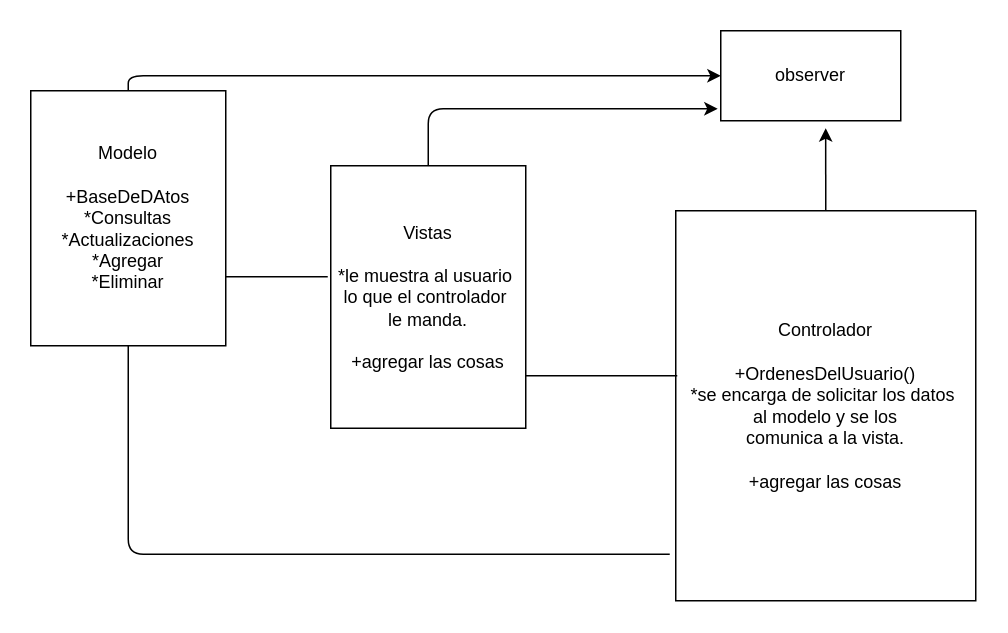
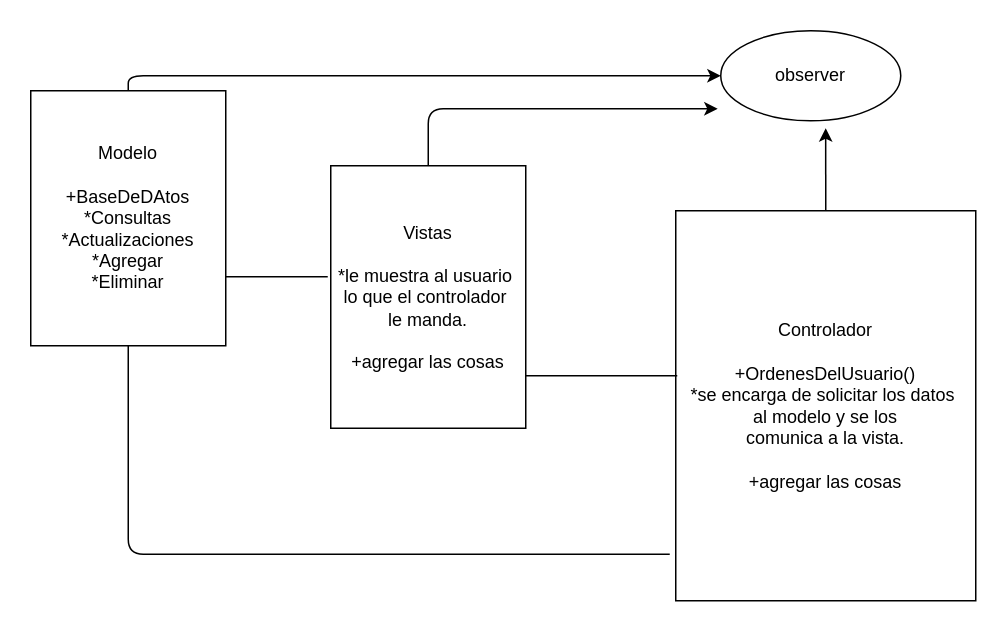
(811, 76) -> (811, 76)
